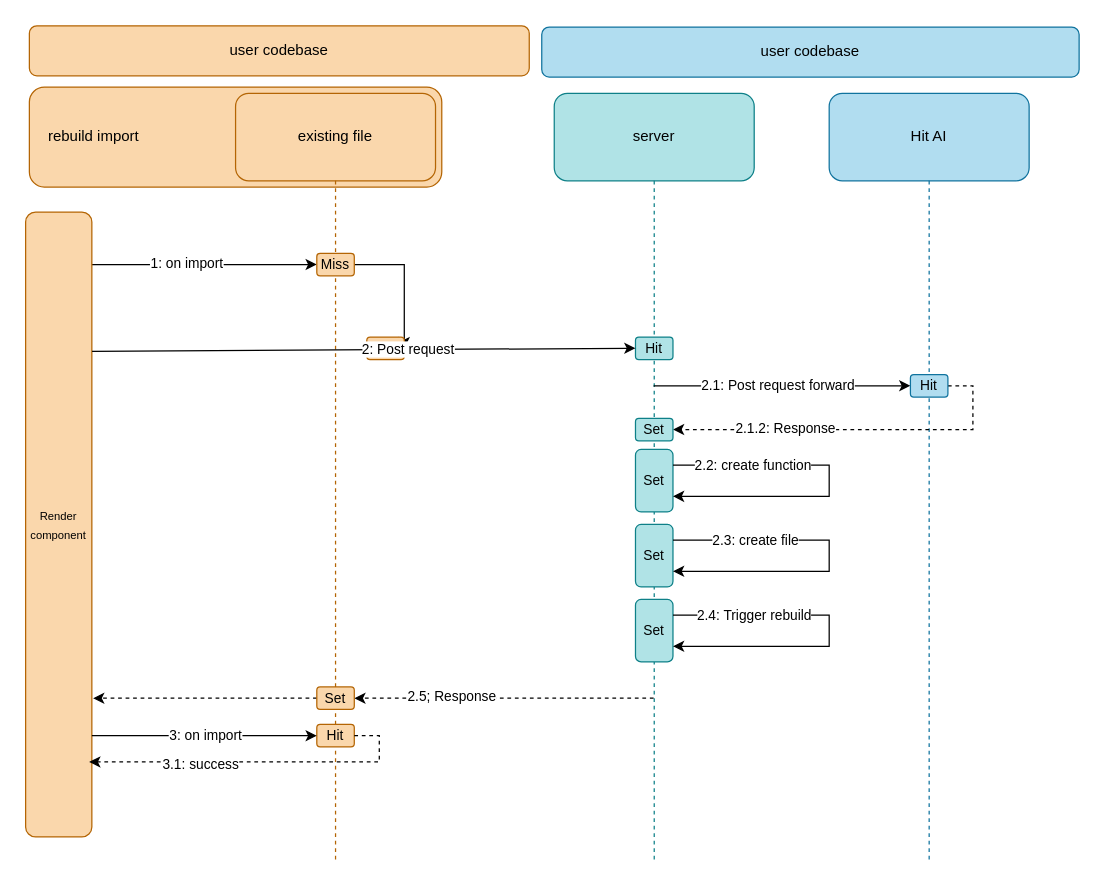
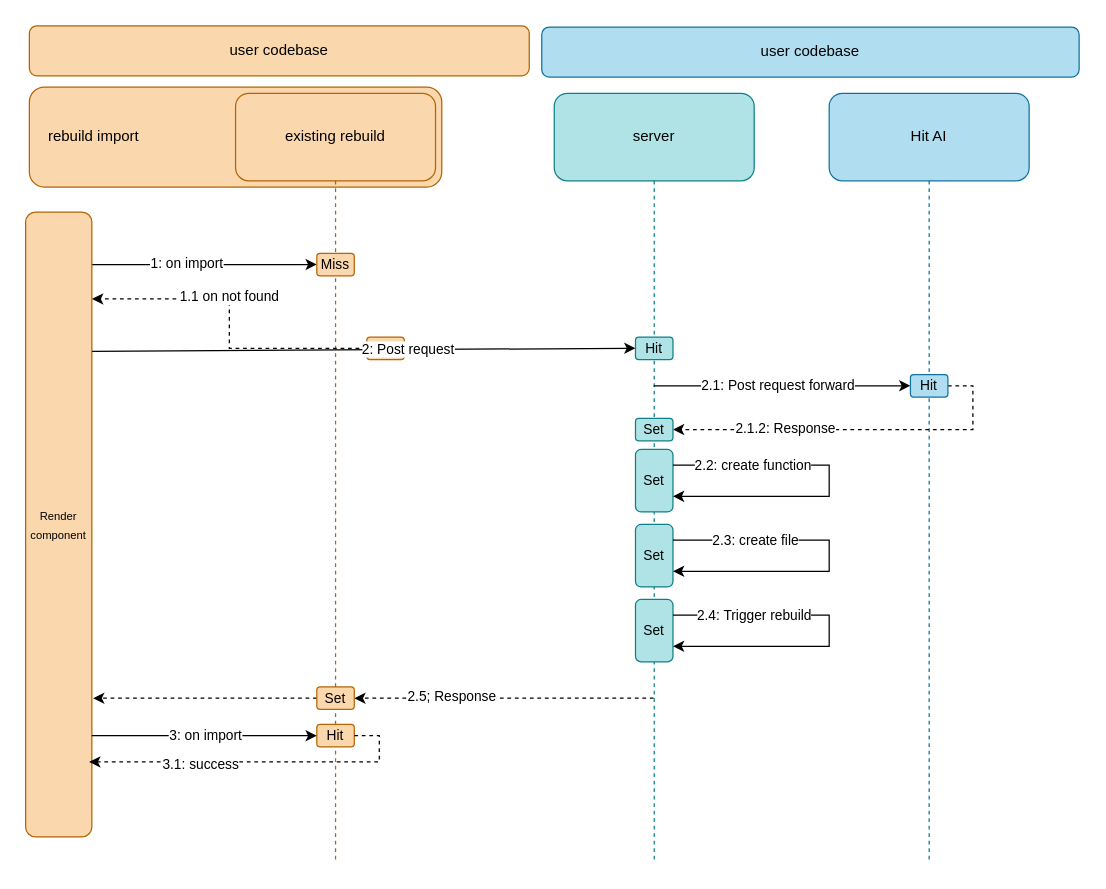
(336, 137) -> (336, 137)
(404, 277) -> none
none -> (229, 324)
